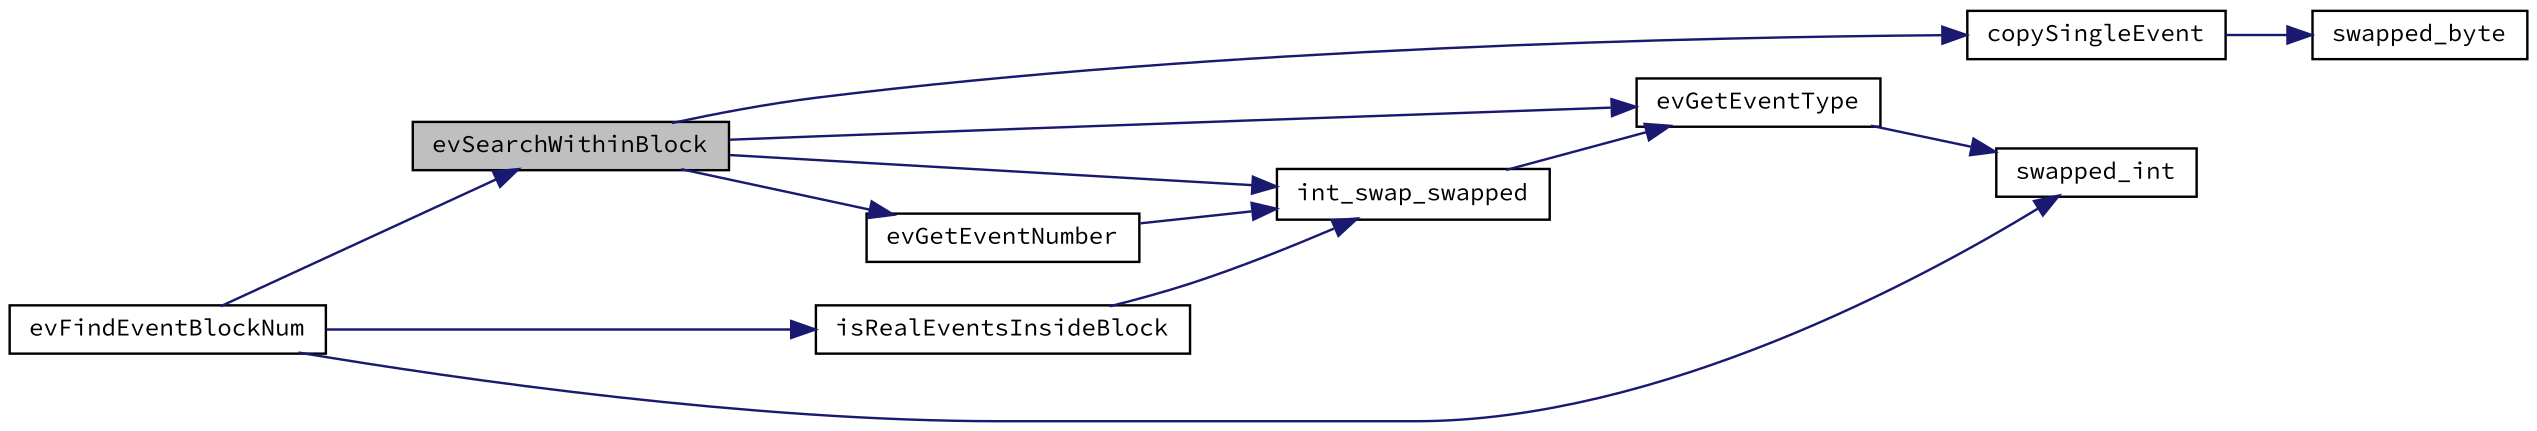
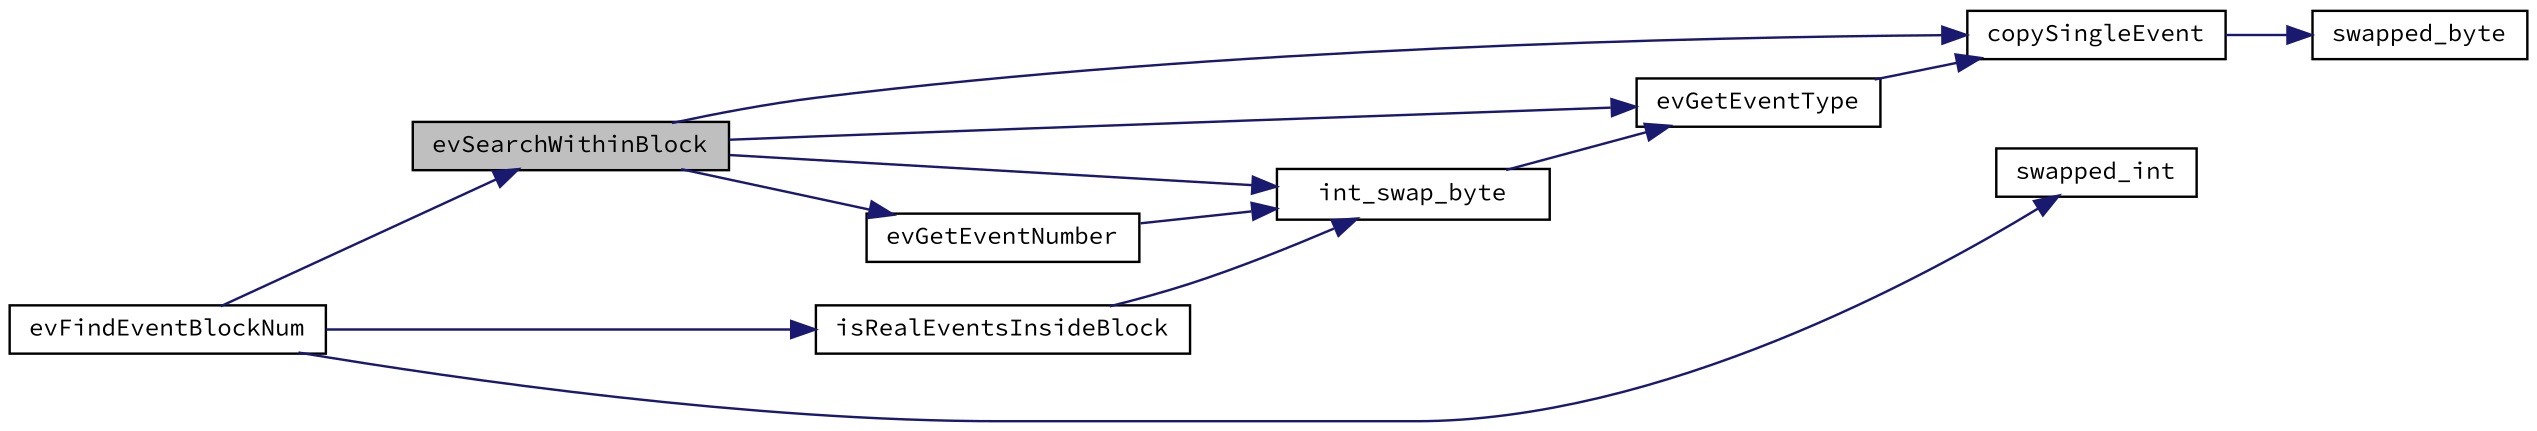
(1921, 136) -> (1916, 71)
(1413, 194) -> (1413, 194)
